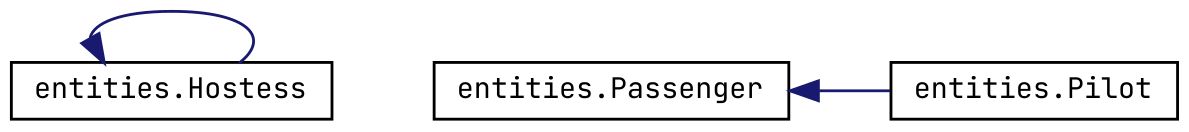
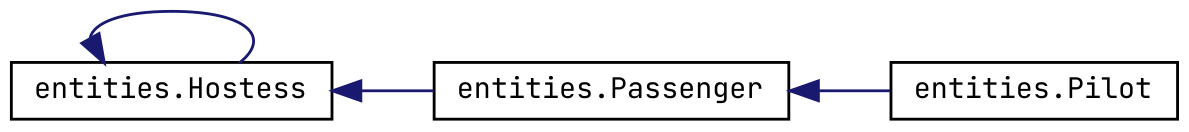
none -> (398, 91)
